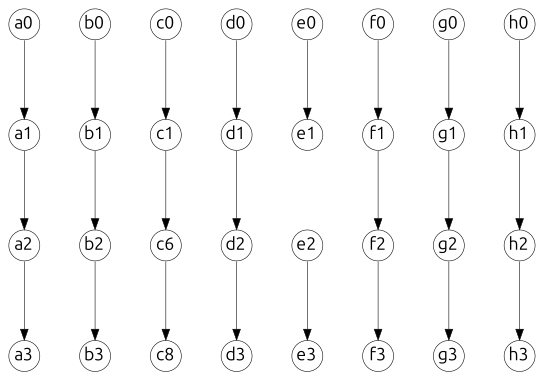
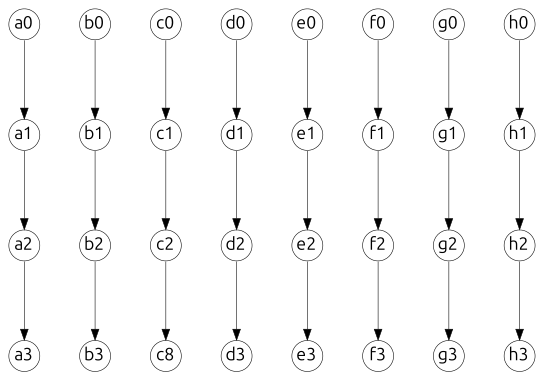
none -> (307, 185)
(166, 245) -> (166, 245)
